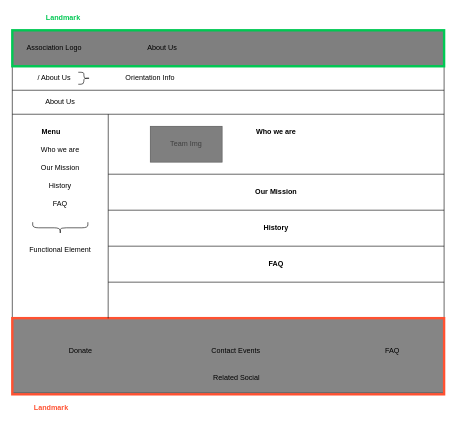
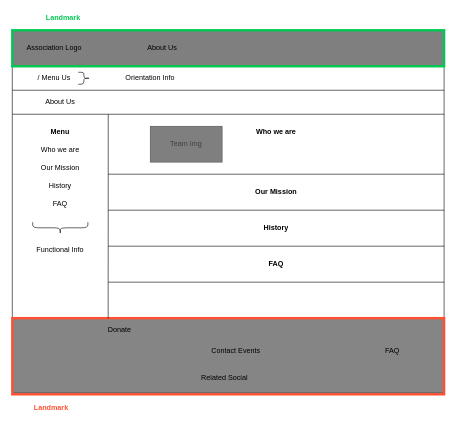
(54, 78) -> (54, 78)
(51, 132) -> (60, 132)
(60, 250) -> (60, 250)
(81, 351) -> (120, 330)
(237, 378) -> (225, 378)
